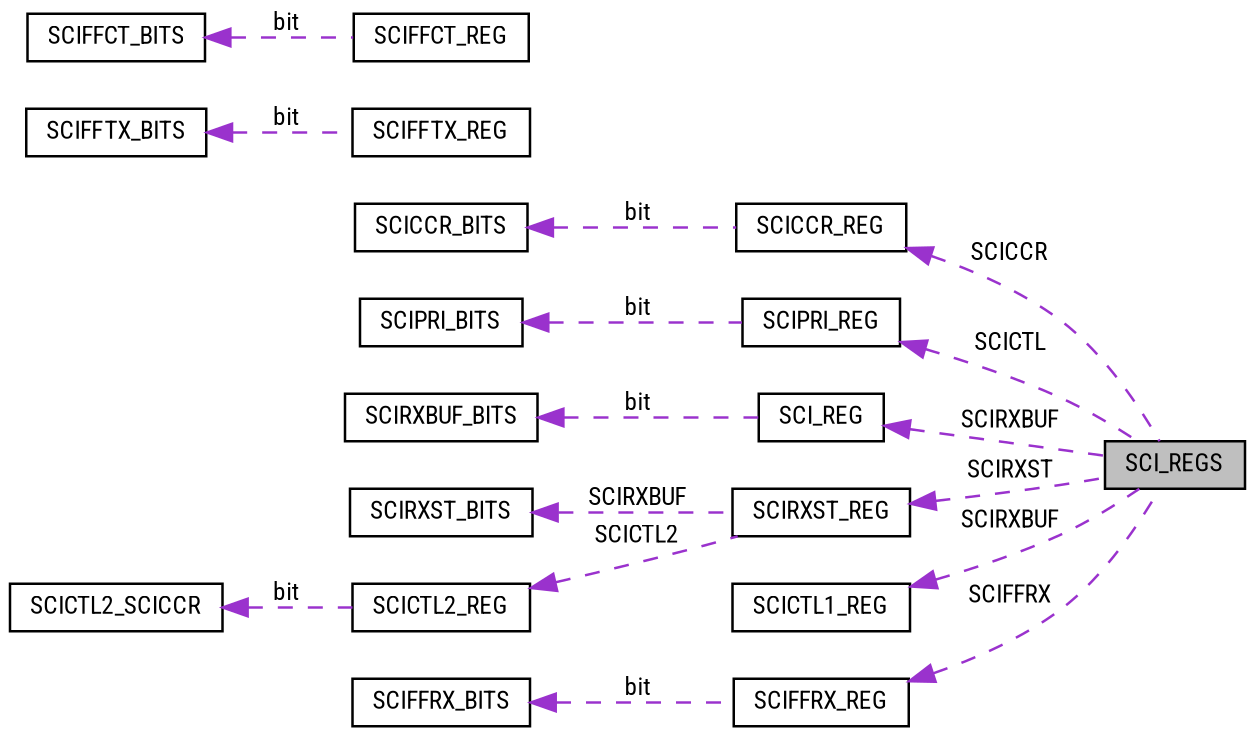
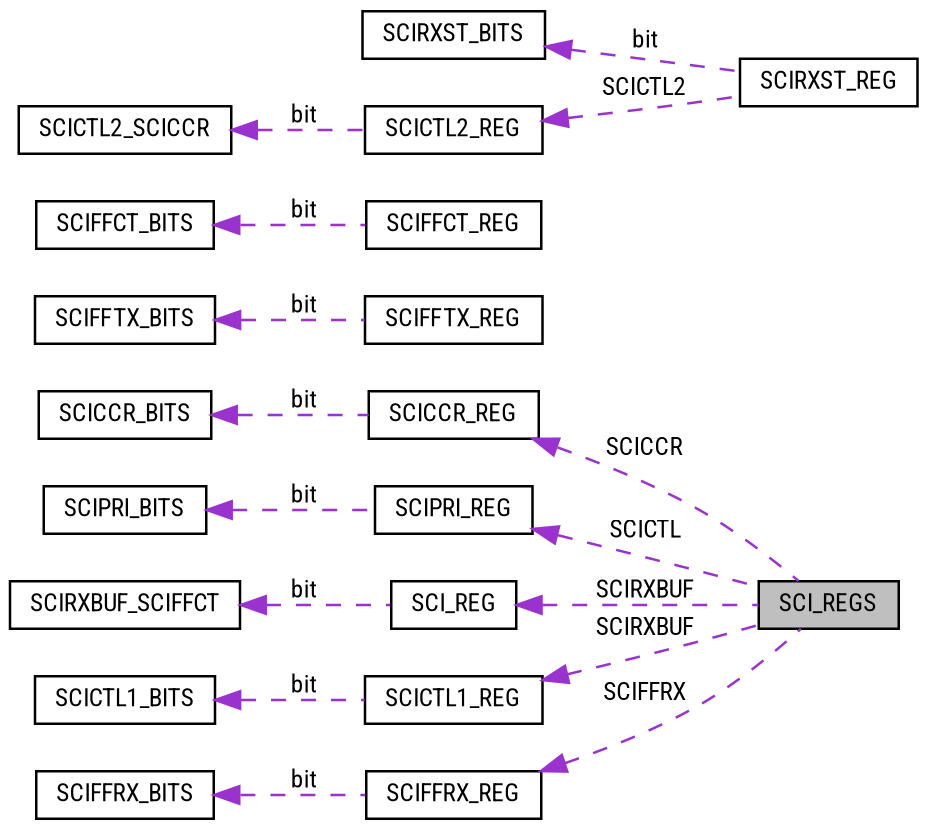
(441, 418) -> (125, 605)
(1020, 491) -> none
(635, 499) -> (642, 41)
none -> (125, 700)
